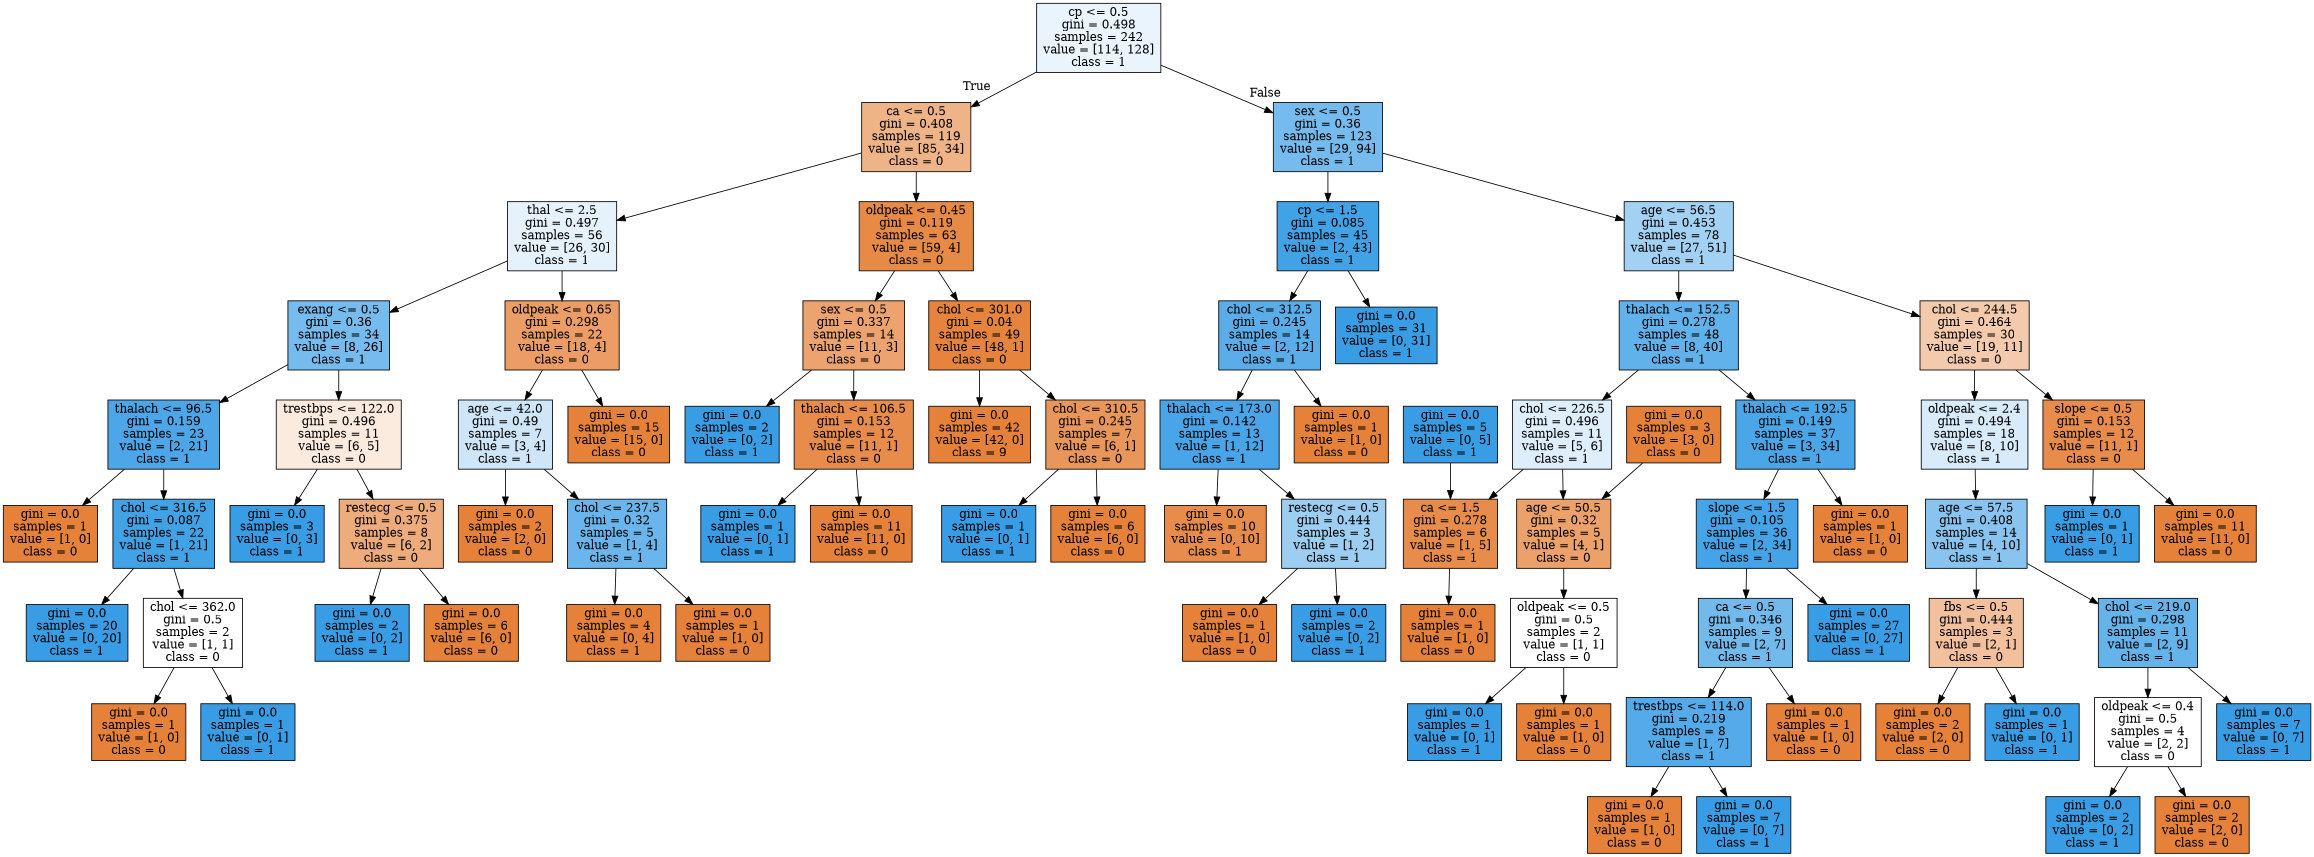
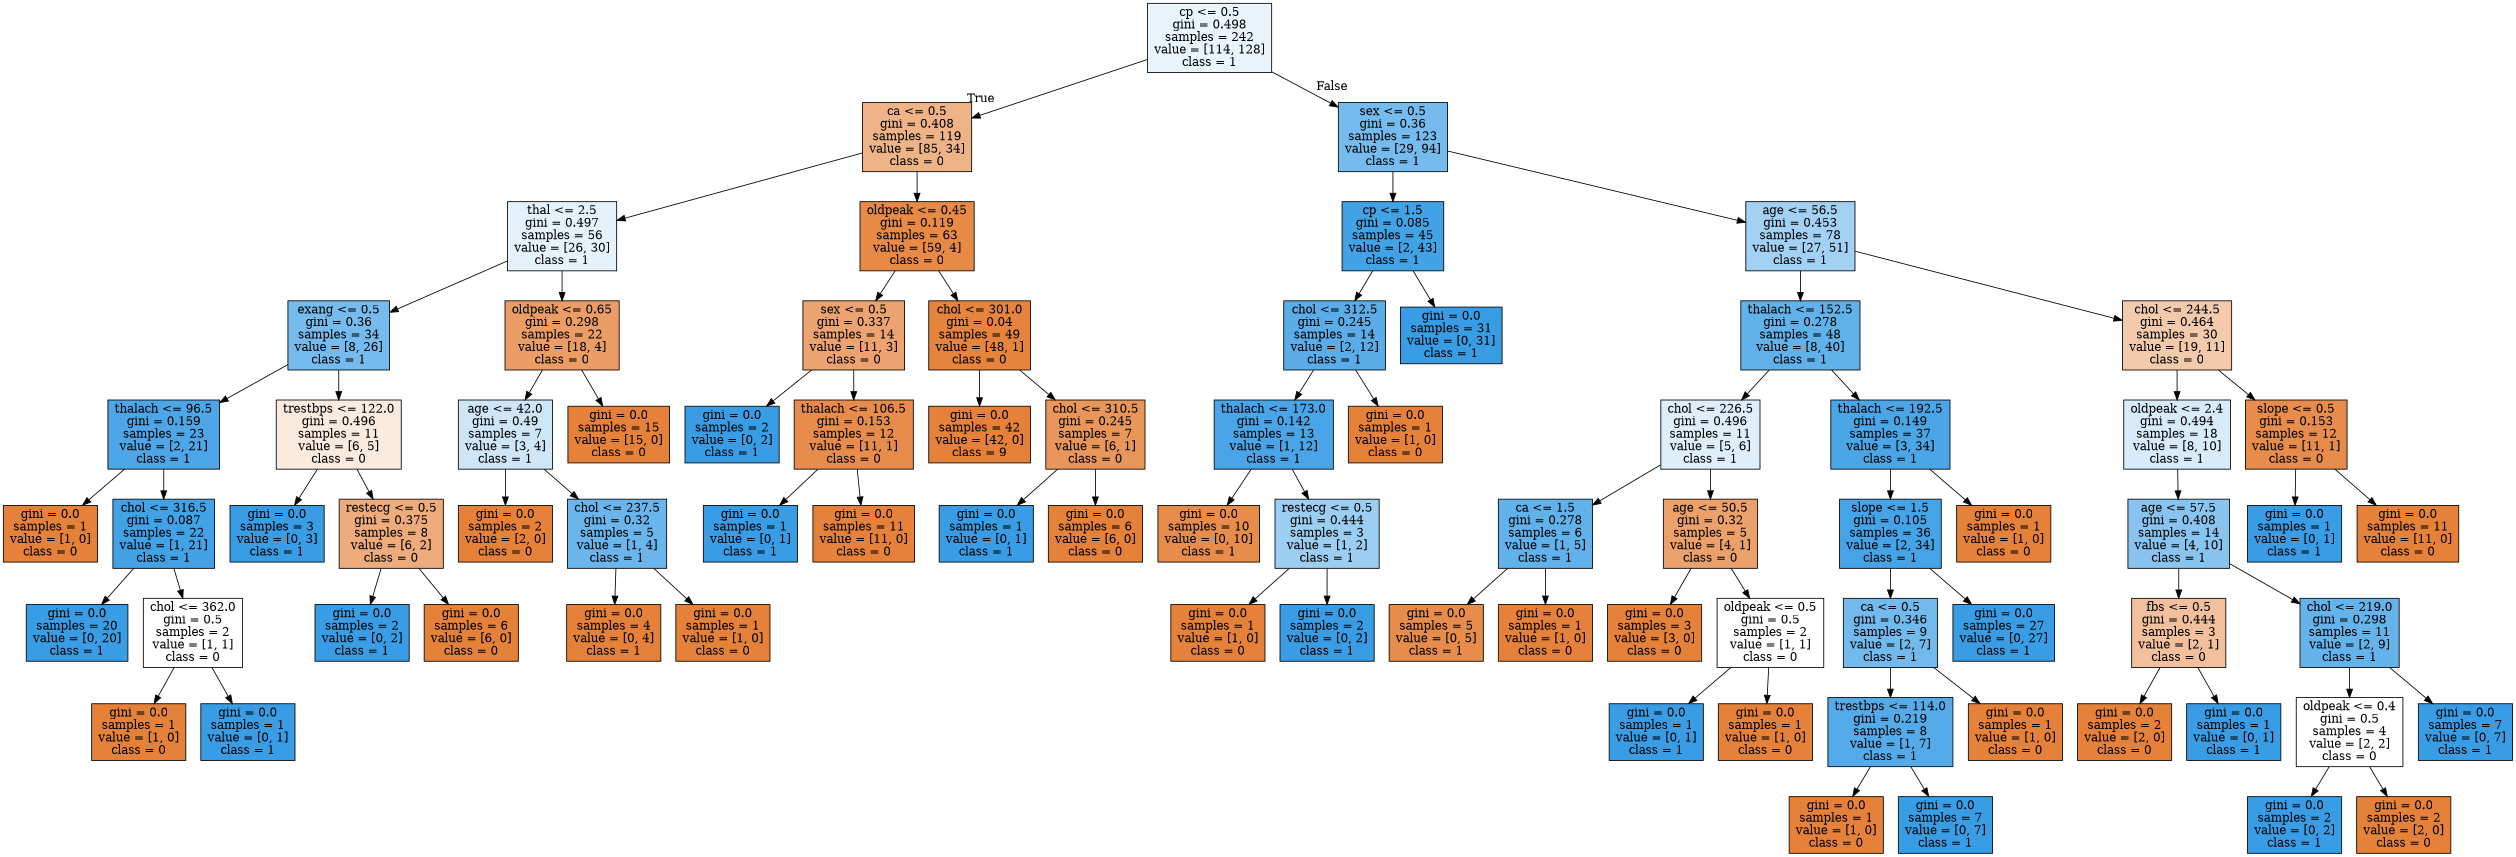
(1450, 435) -> (1436, 633)
(1450, 477) -> (1491, 584)
(1625, 478) -> (1683, 583)
(1450, 534) -> (1545, 534)
